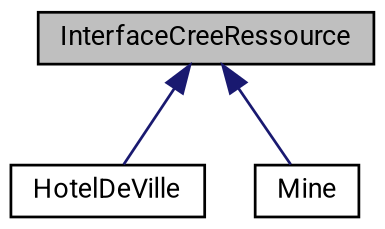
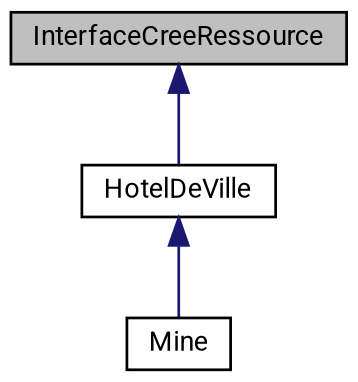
(265, 126) -> (179, 282)
